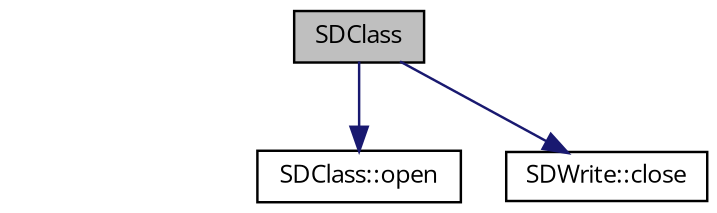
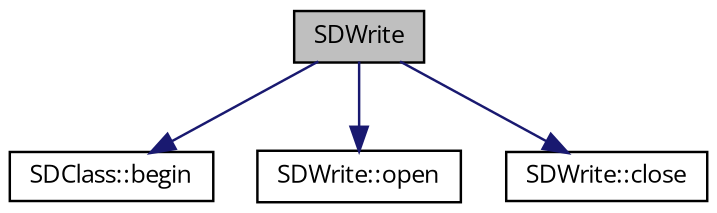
(359, 37) -> (359, 37)
none -> (112, 176)
(359, 176) -> (359, 176)
